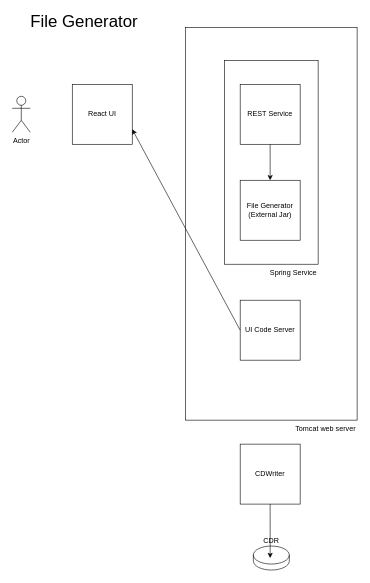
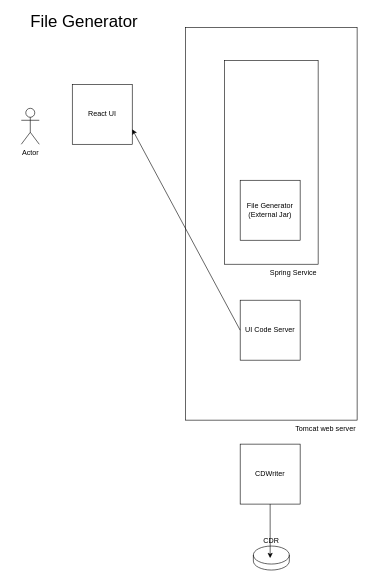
(21, 114) -> (30, 126)
(270, 114) -> none
(270, 174) -> none
